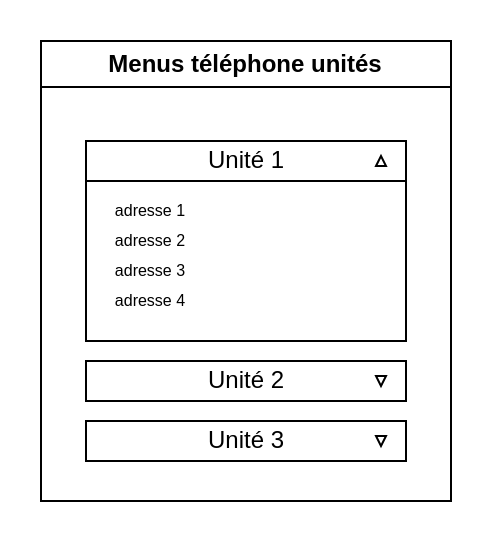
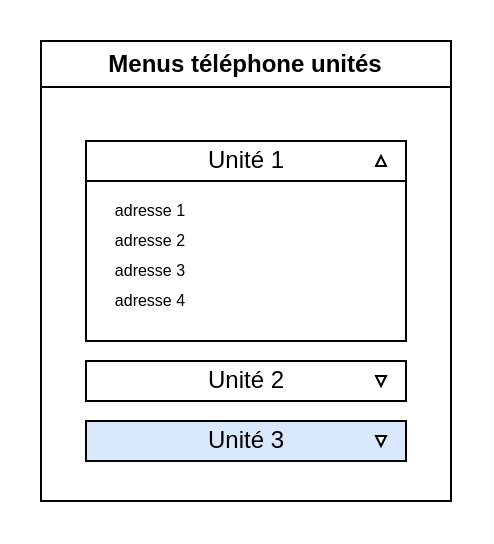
(246, 441) -> (246, 441)
